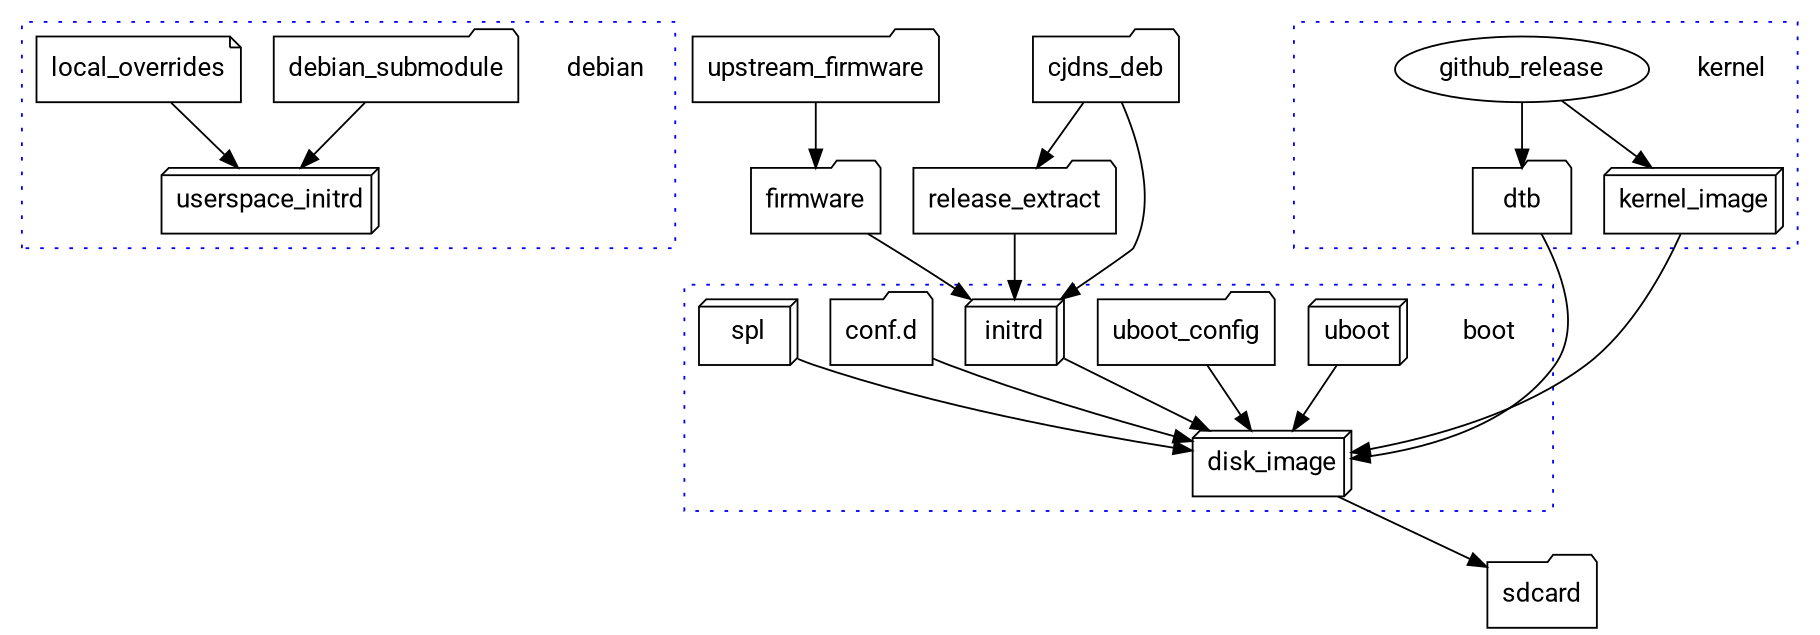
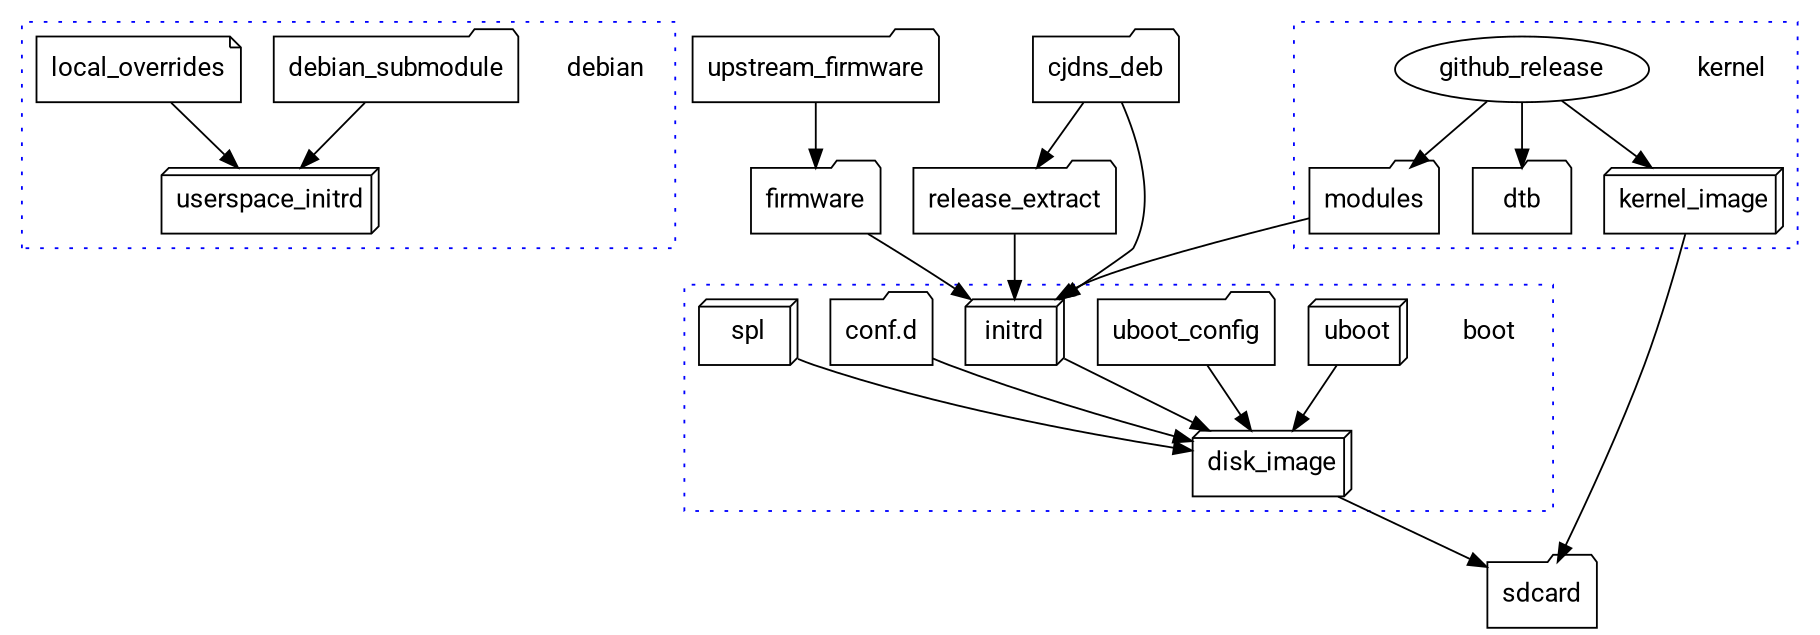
none -> (1374, 201)
(1565, 342) -> none
(1565, 379) -> (1634, 393)
